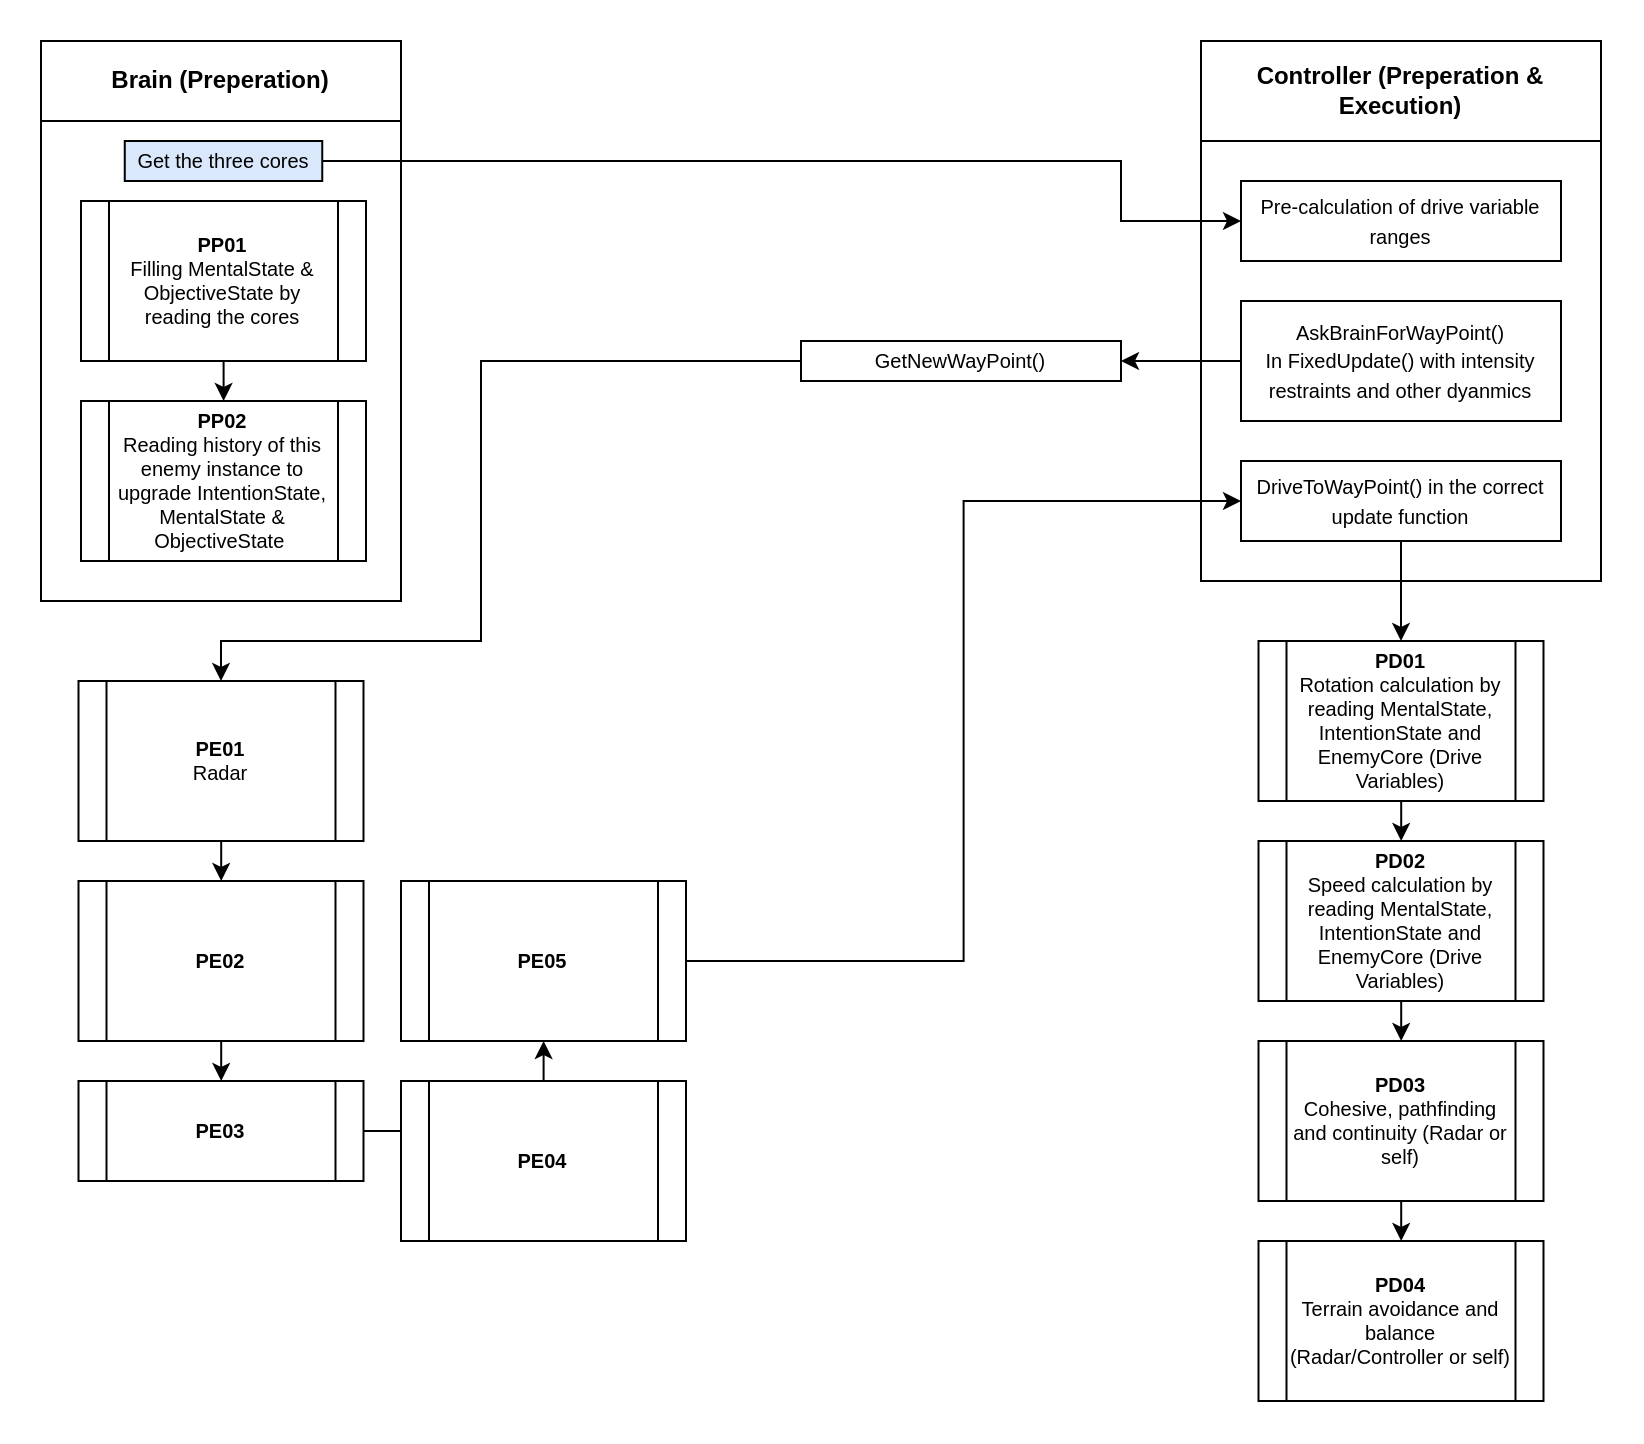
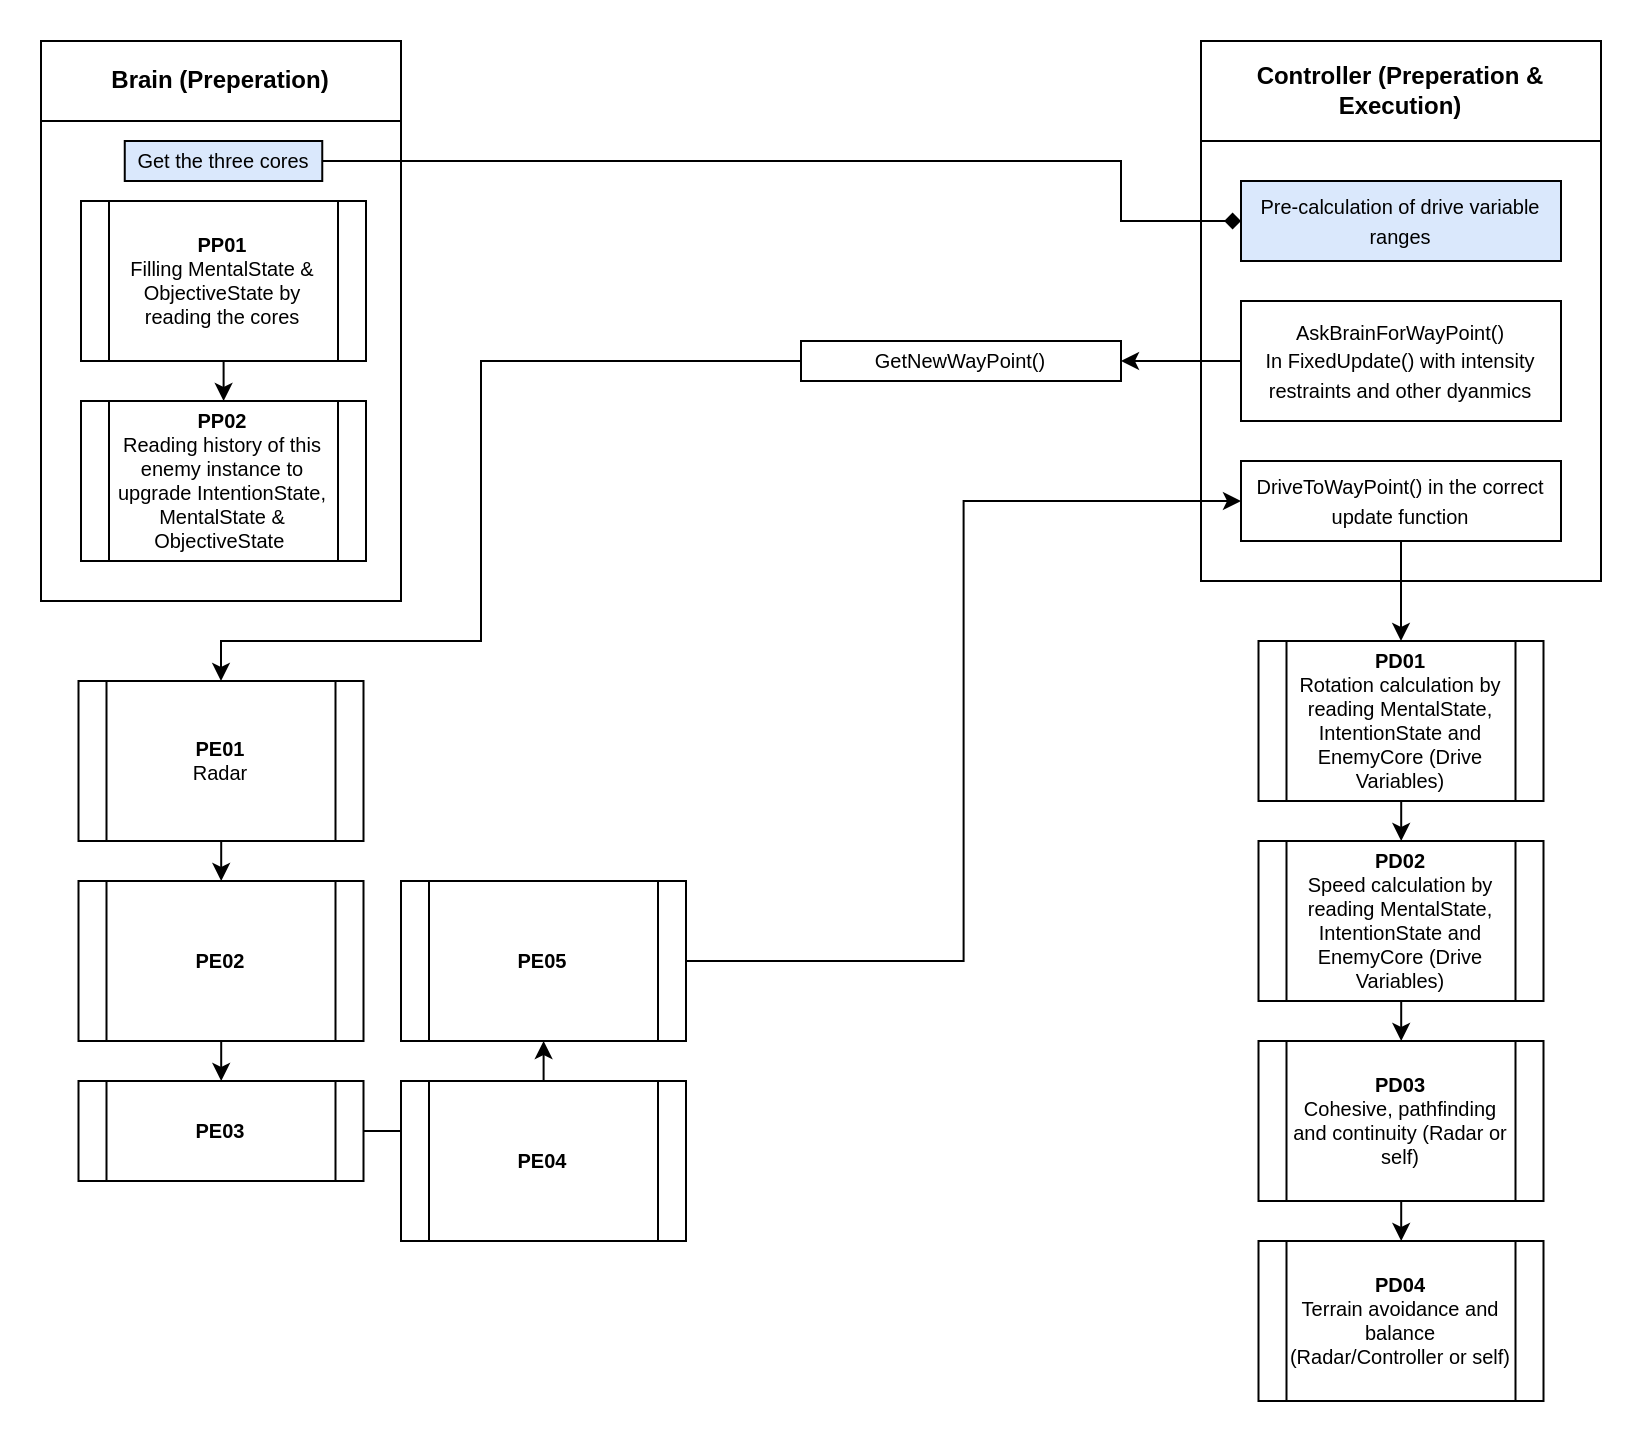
(1225, 221) -> (1224, 221)
(1401, 221) -> (1401, 221)
